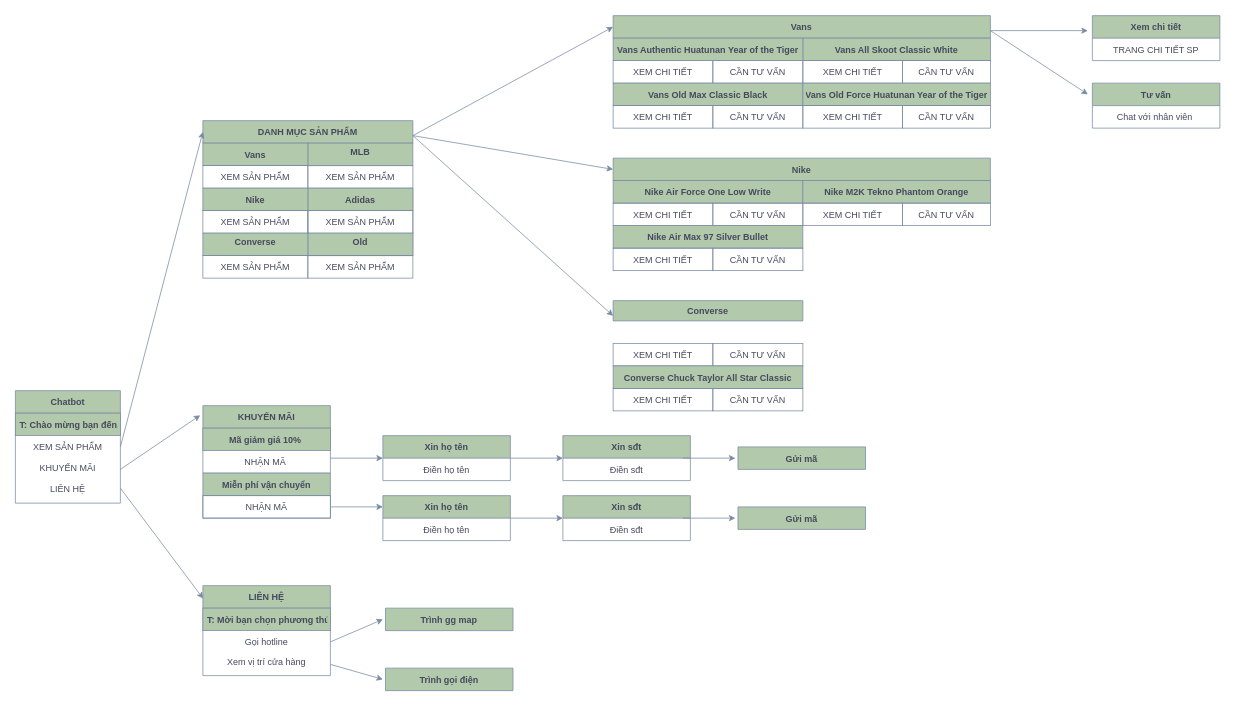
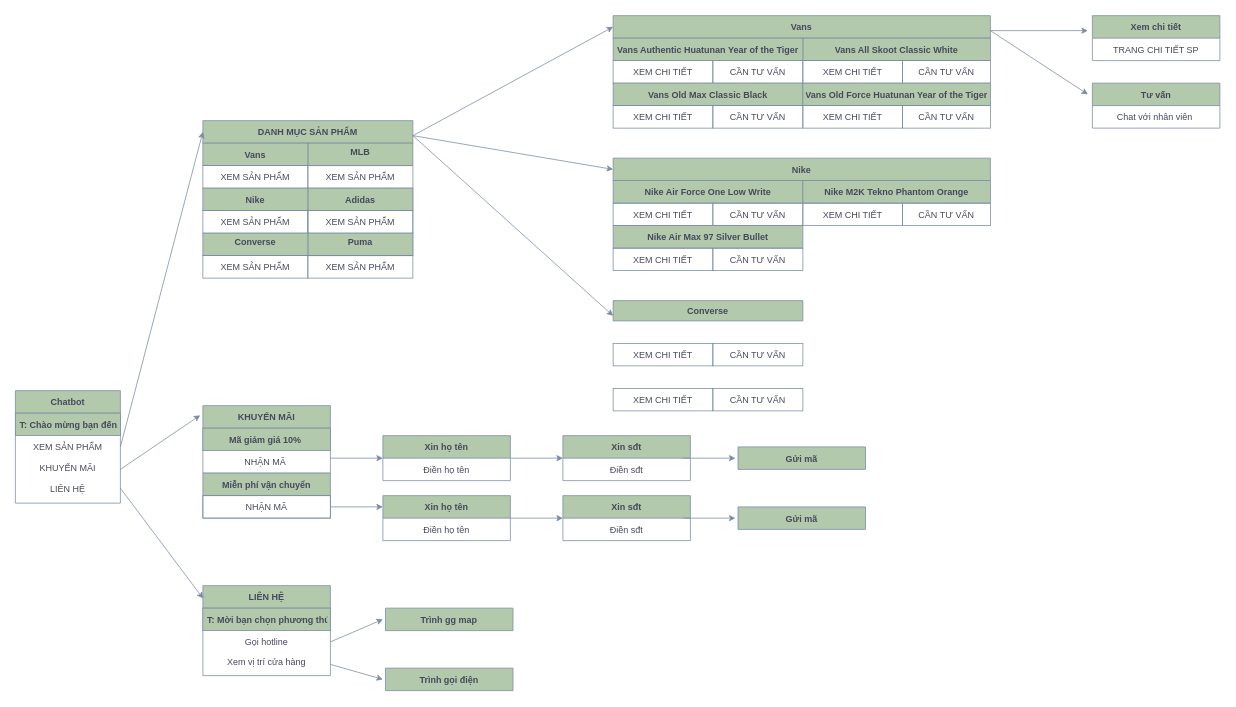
(360, 242) -> (360, 242)
(708, 377) -> none
